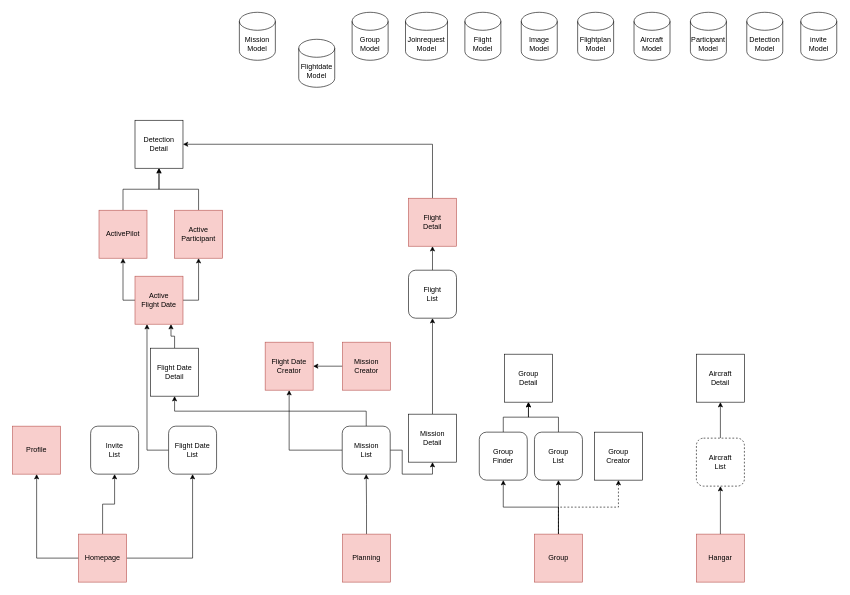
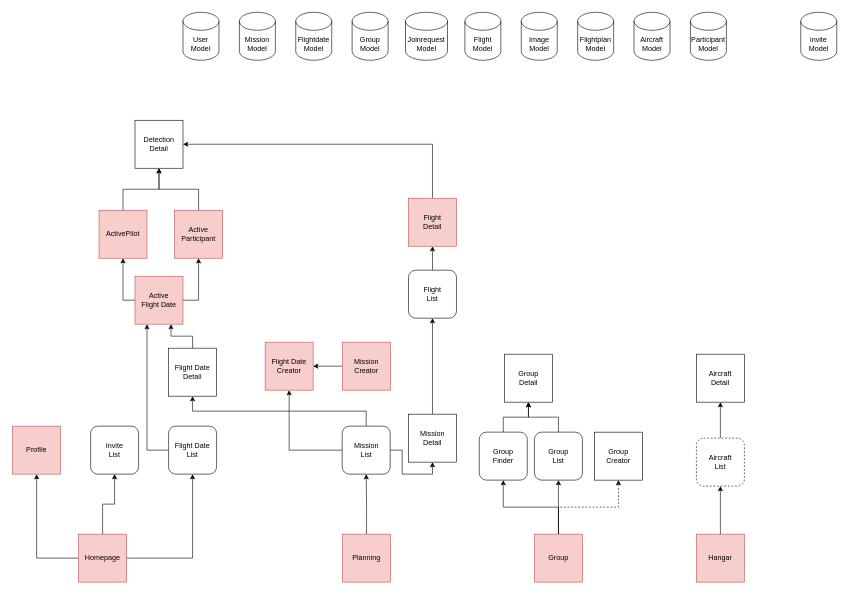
none -> (201, 36)
(765, 36) -> none
(317, 63) -> (314, 36)
(174, 372) -> (192, 372)
